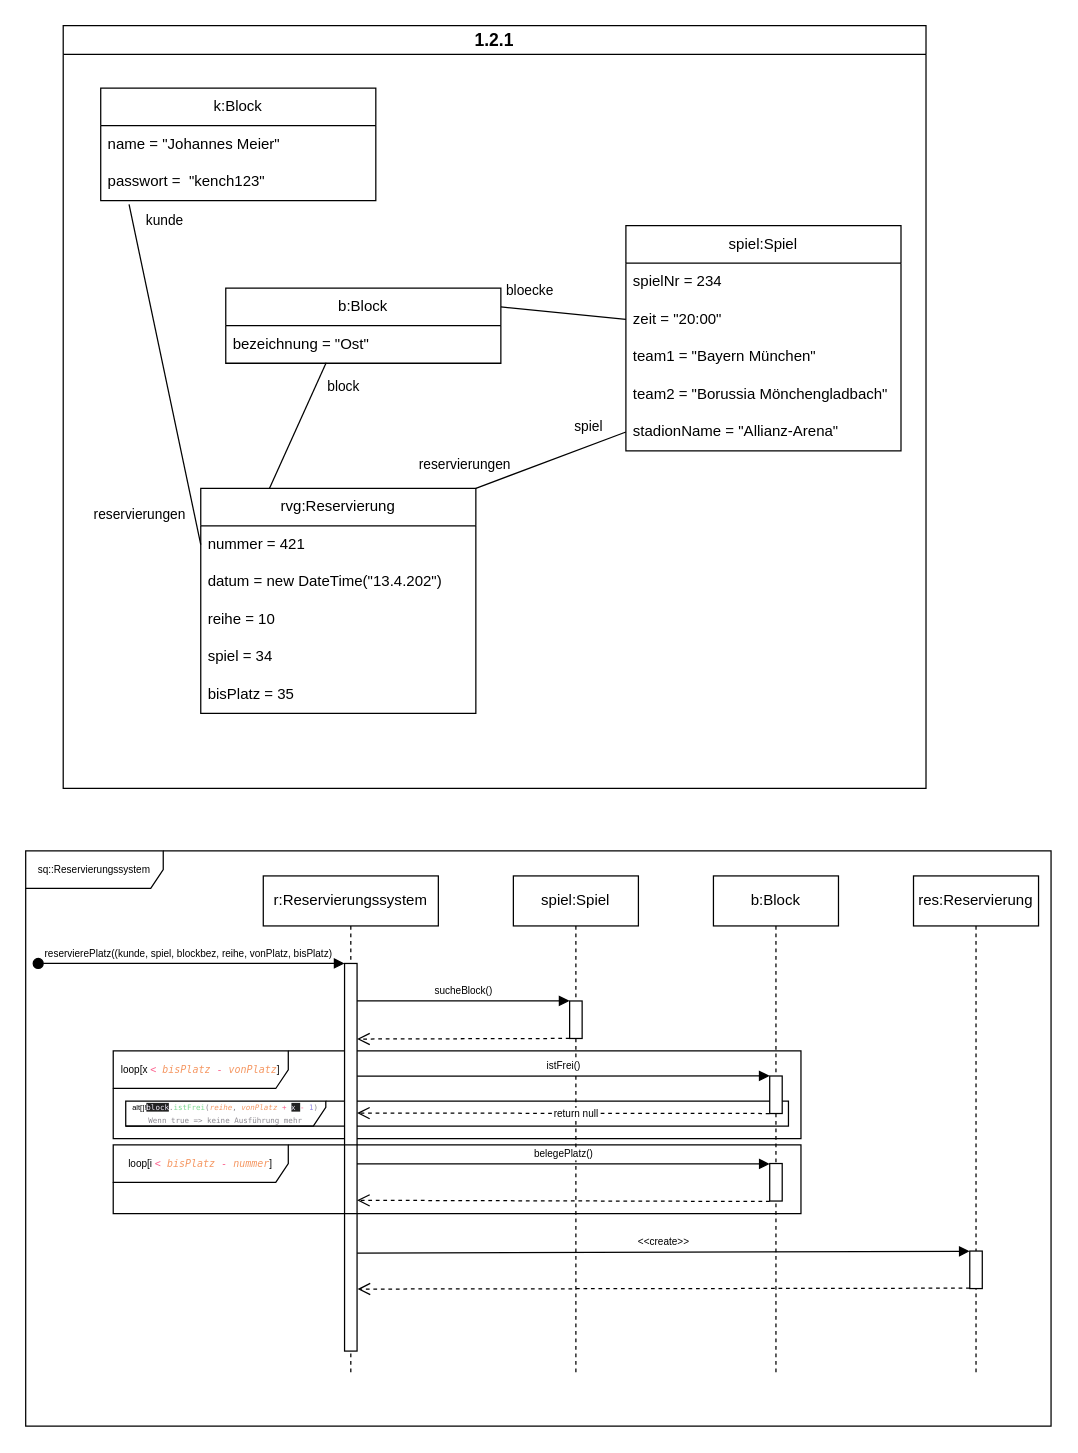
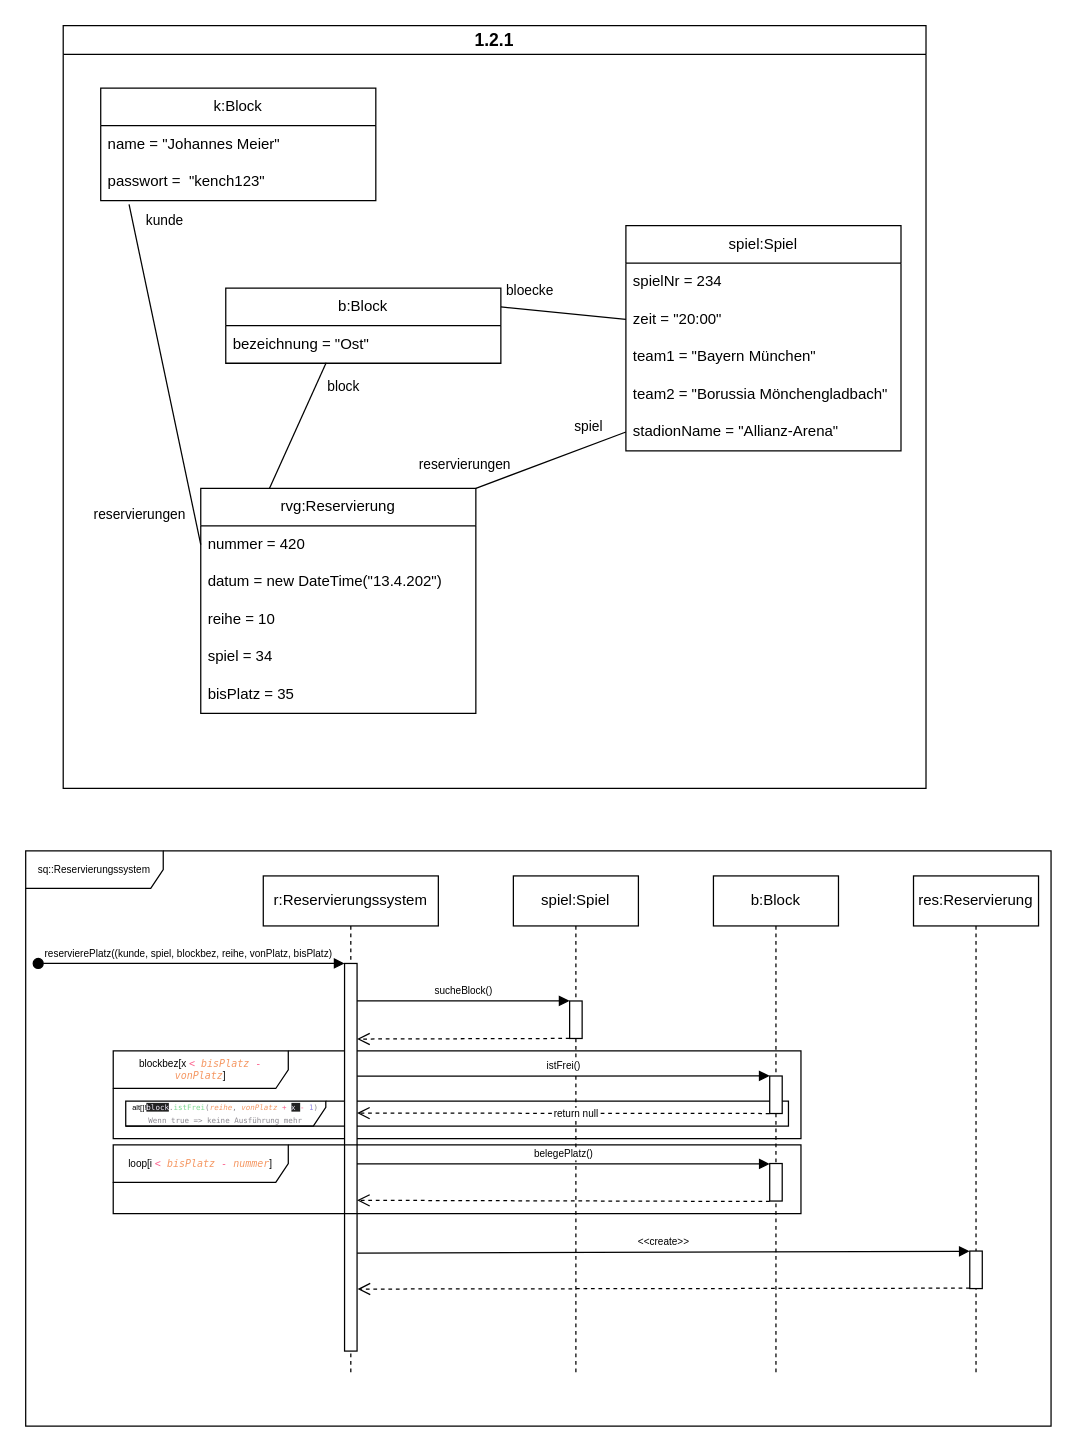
(255, 544) -> (255, 544)
(201, 1069) -> (201, 1069)
